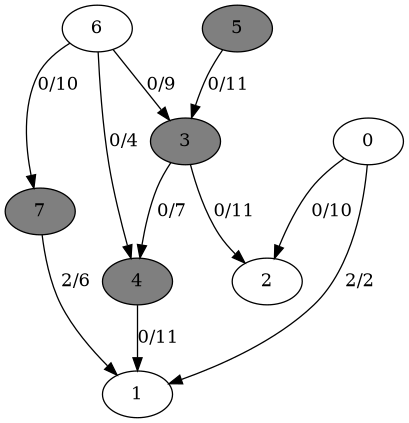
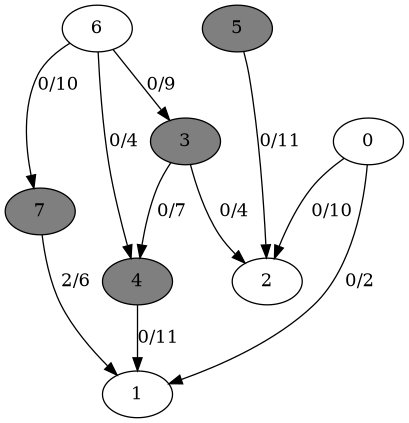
(207, 77) -> (259, 148)
(234, 211) -> (234, 211)
(360, 281) -> (360, 281)
